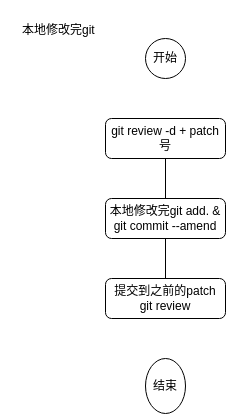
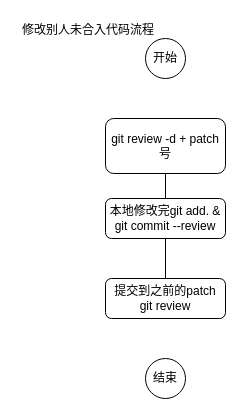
(61, 31) -> (89, 31)
(166, 139) -> (166, 146)
(166, 219) -> (166, 219)
(166, 386) -> (166, 379)
